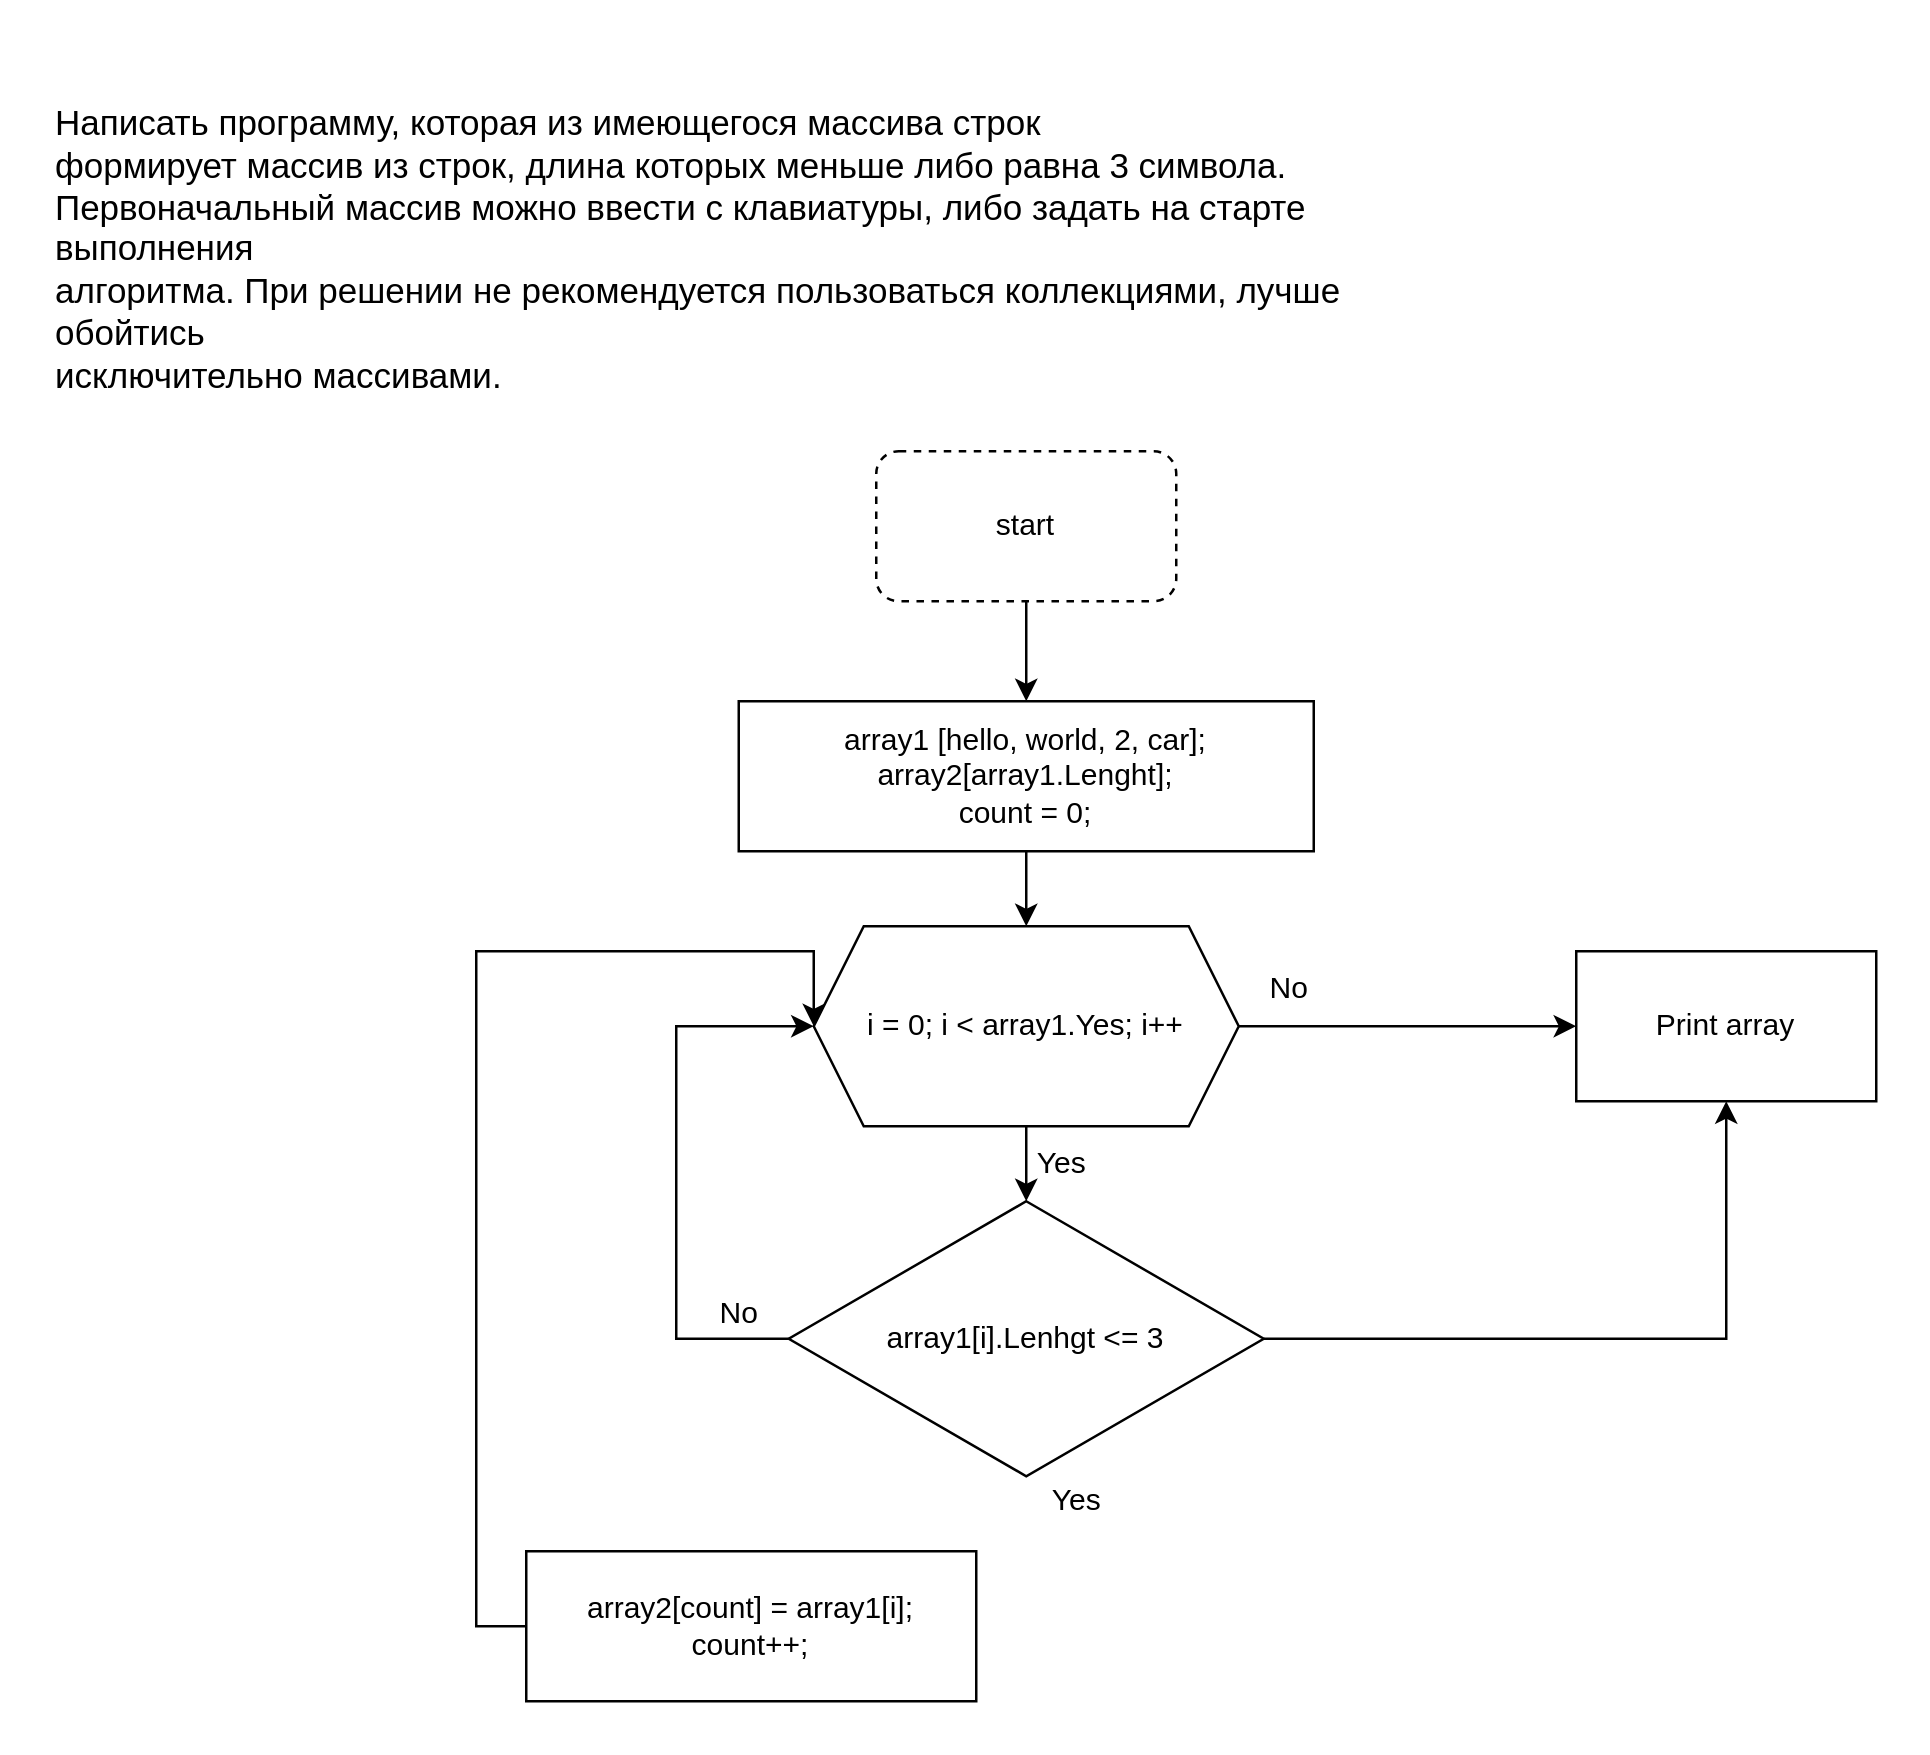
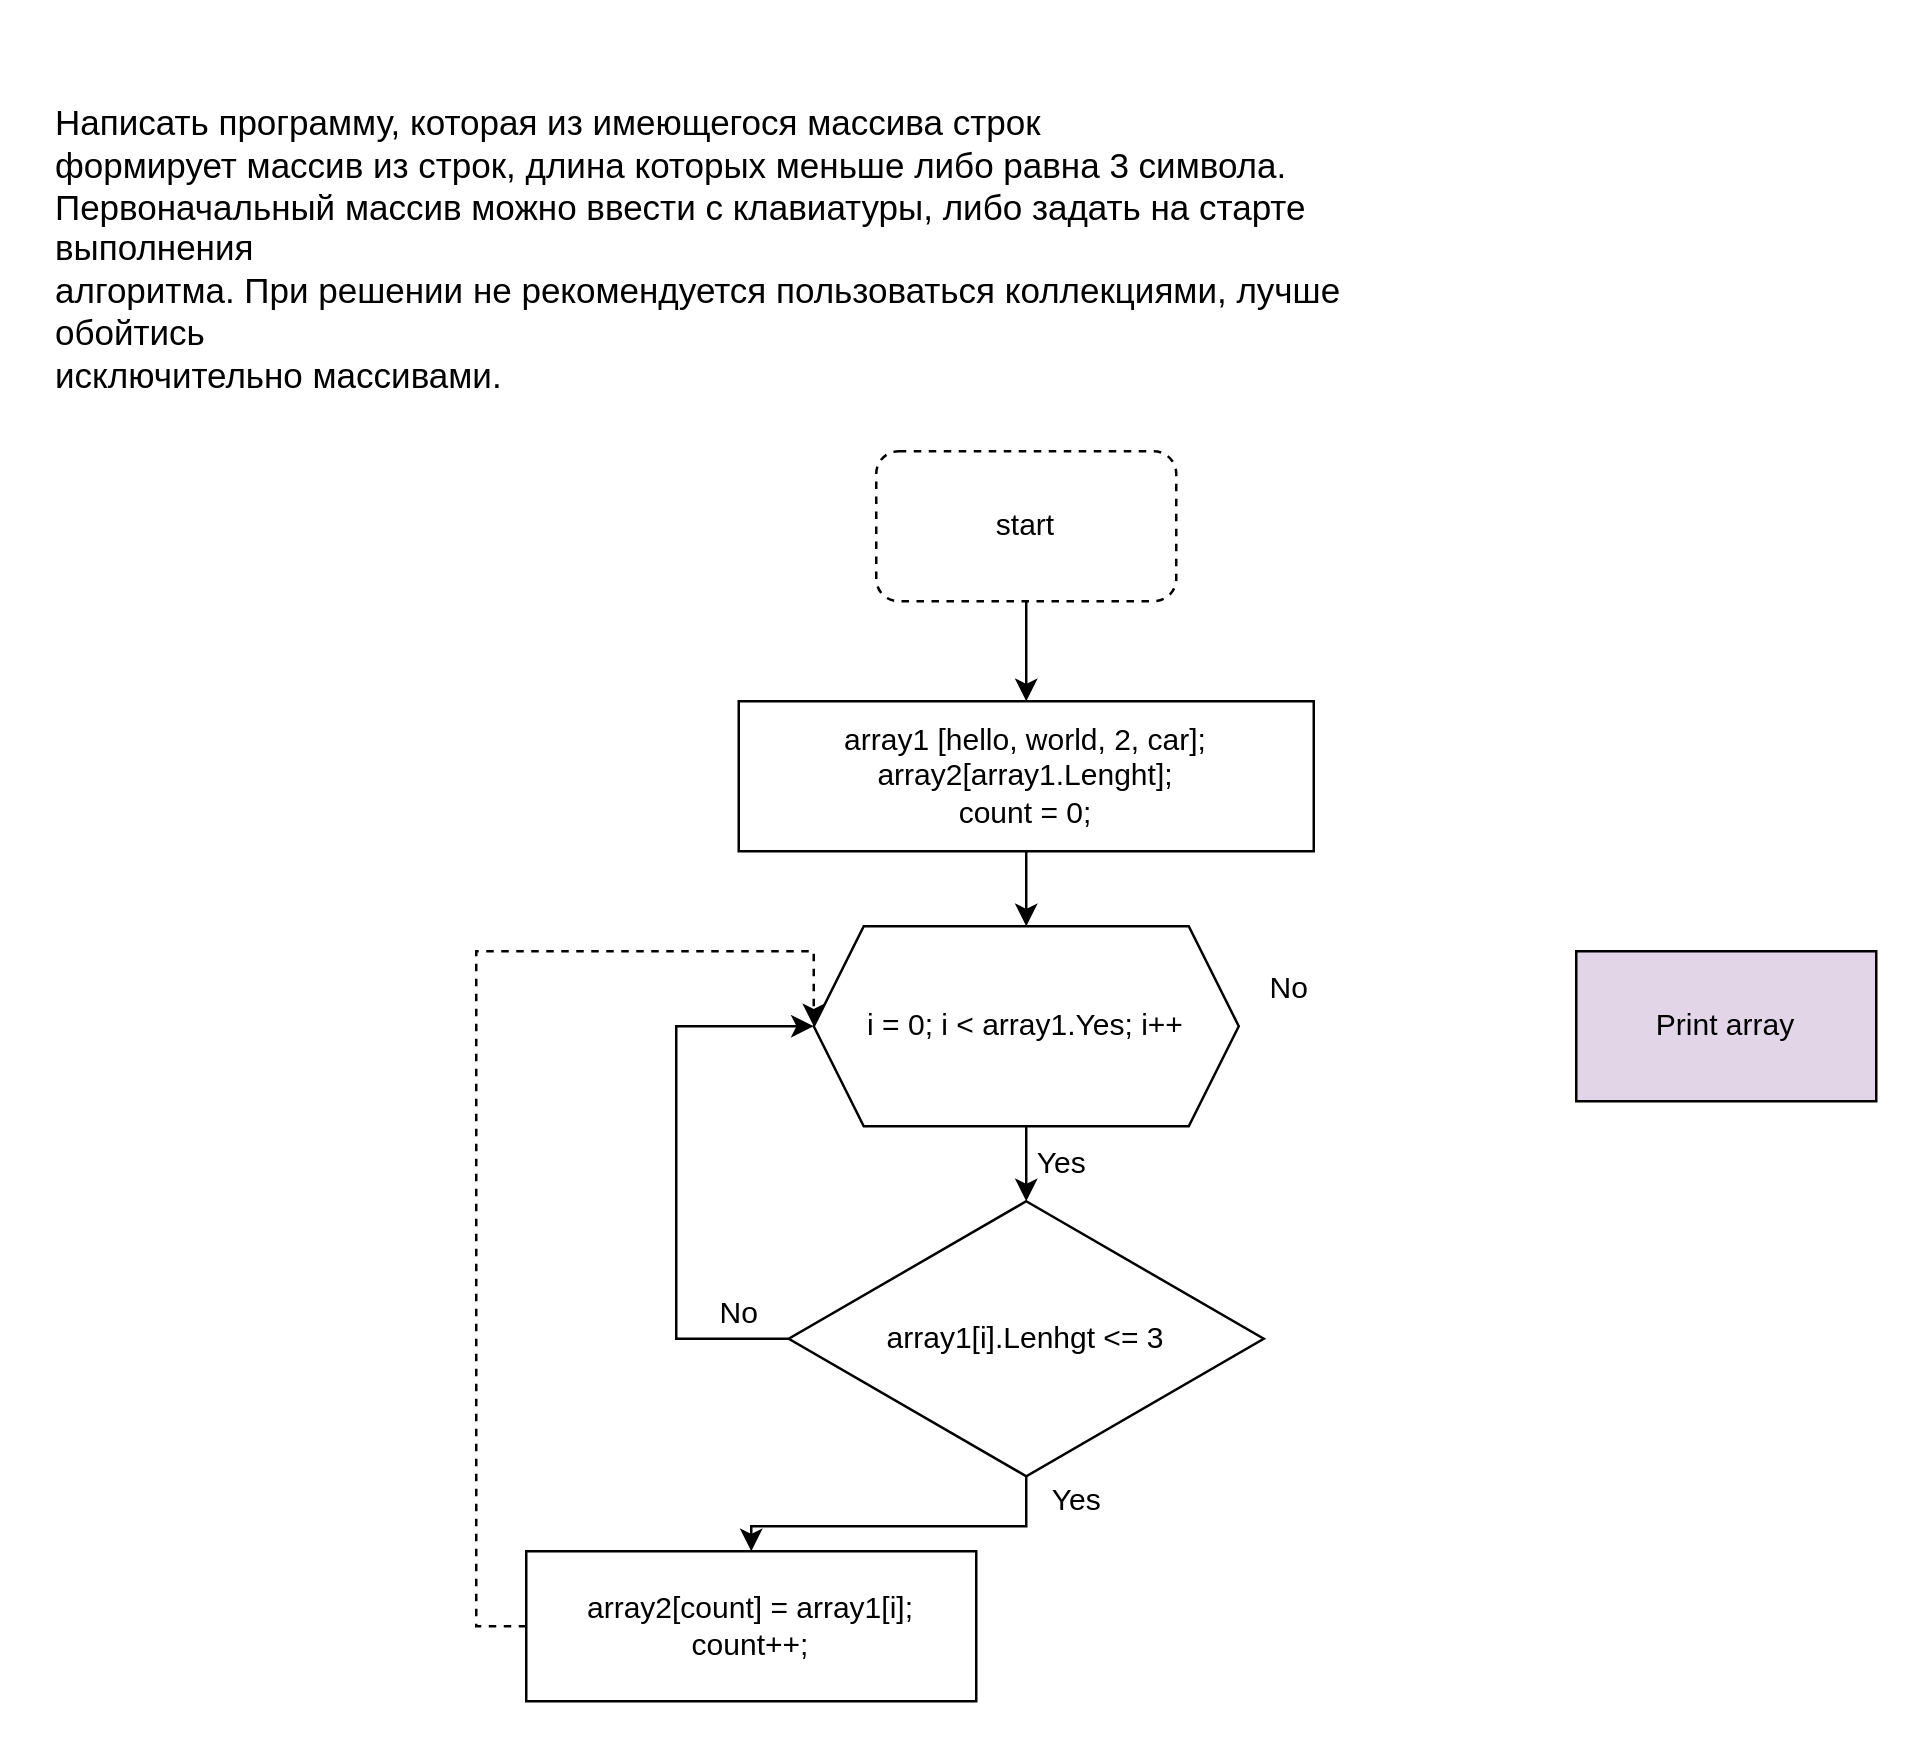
(1399, 1026) -> none
(1726, 1026) -> (1726, 1026)
(476, 1113) -> (476, 1113)
(1605, 1339) -> (909, 1526)
